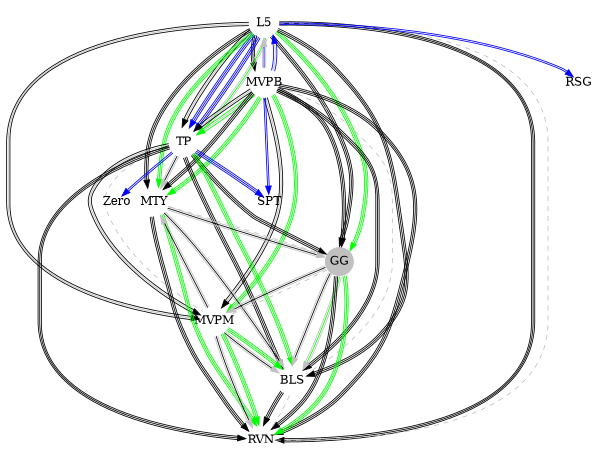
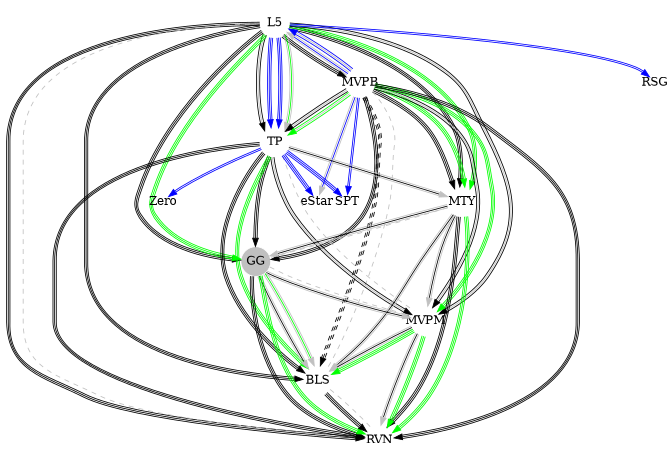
none -> (317, 202)
(377, 216) -> (372, 216)
(186, 265) -> (439, 256)
